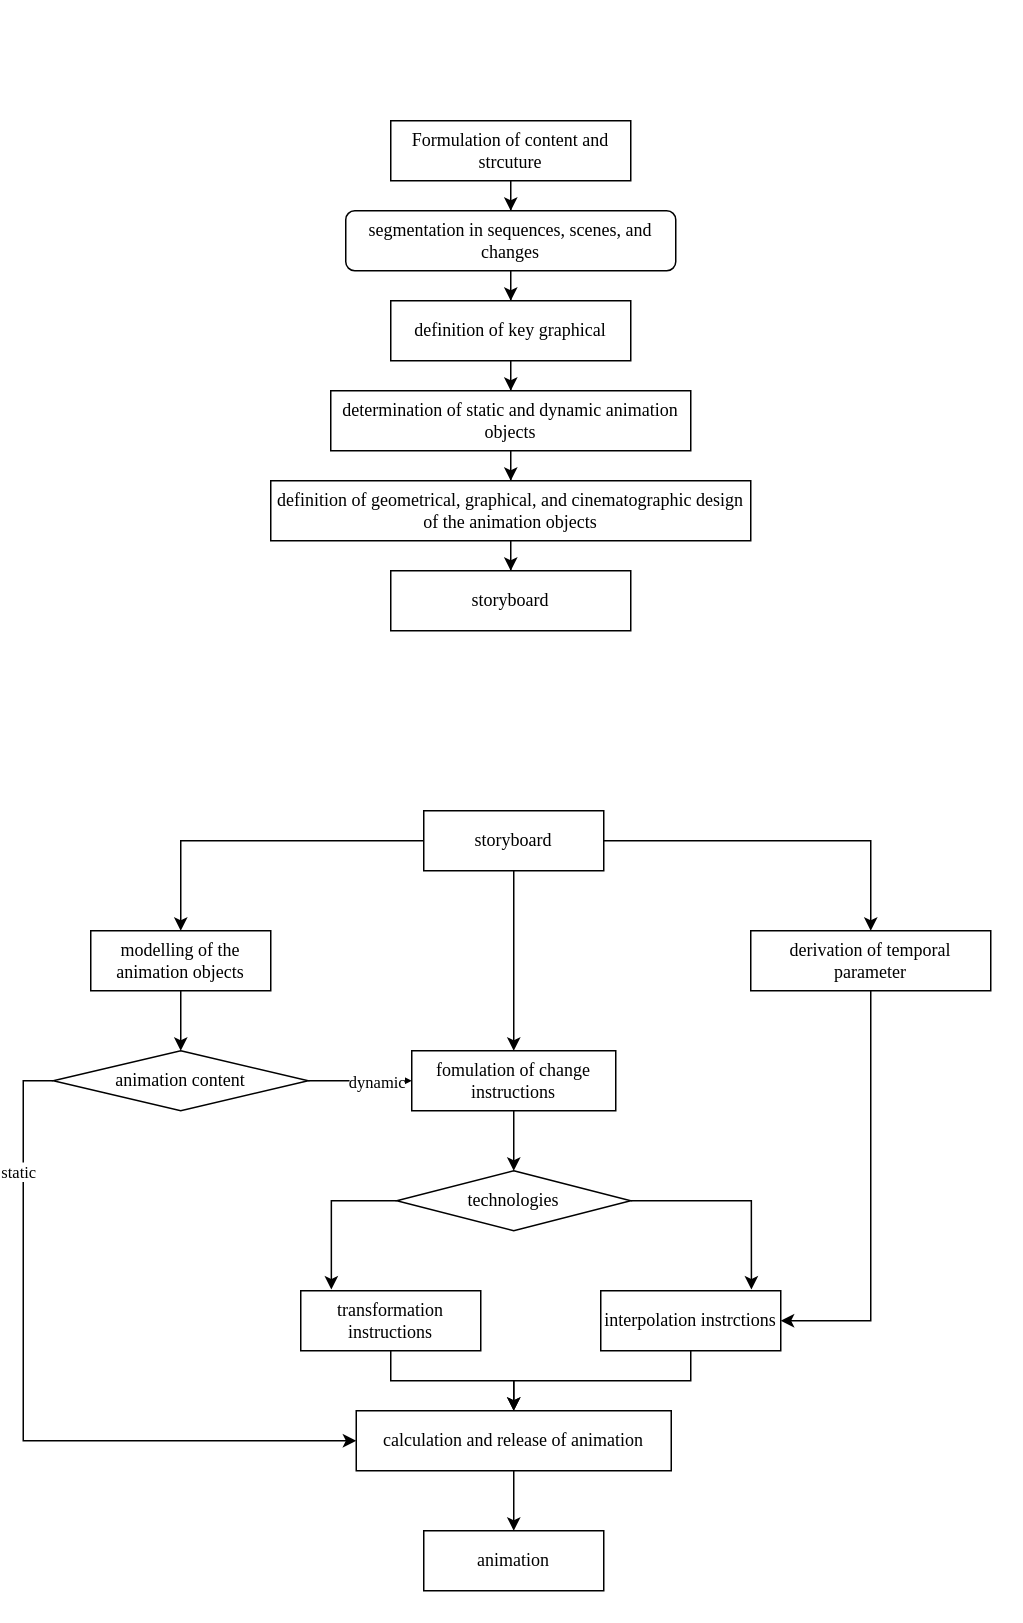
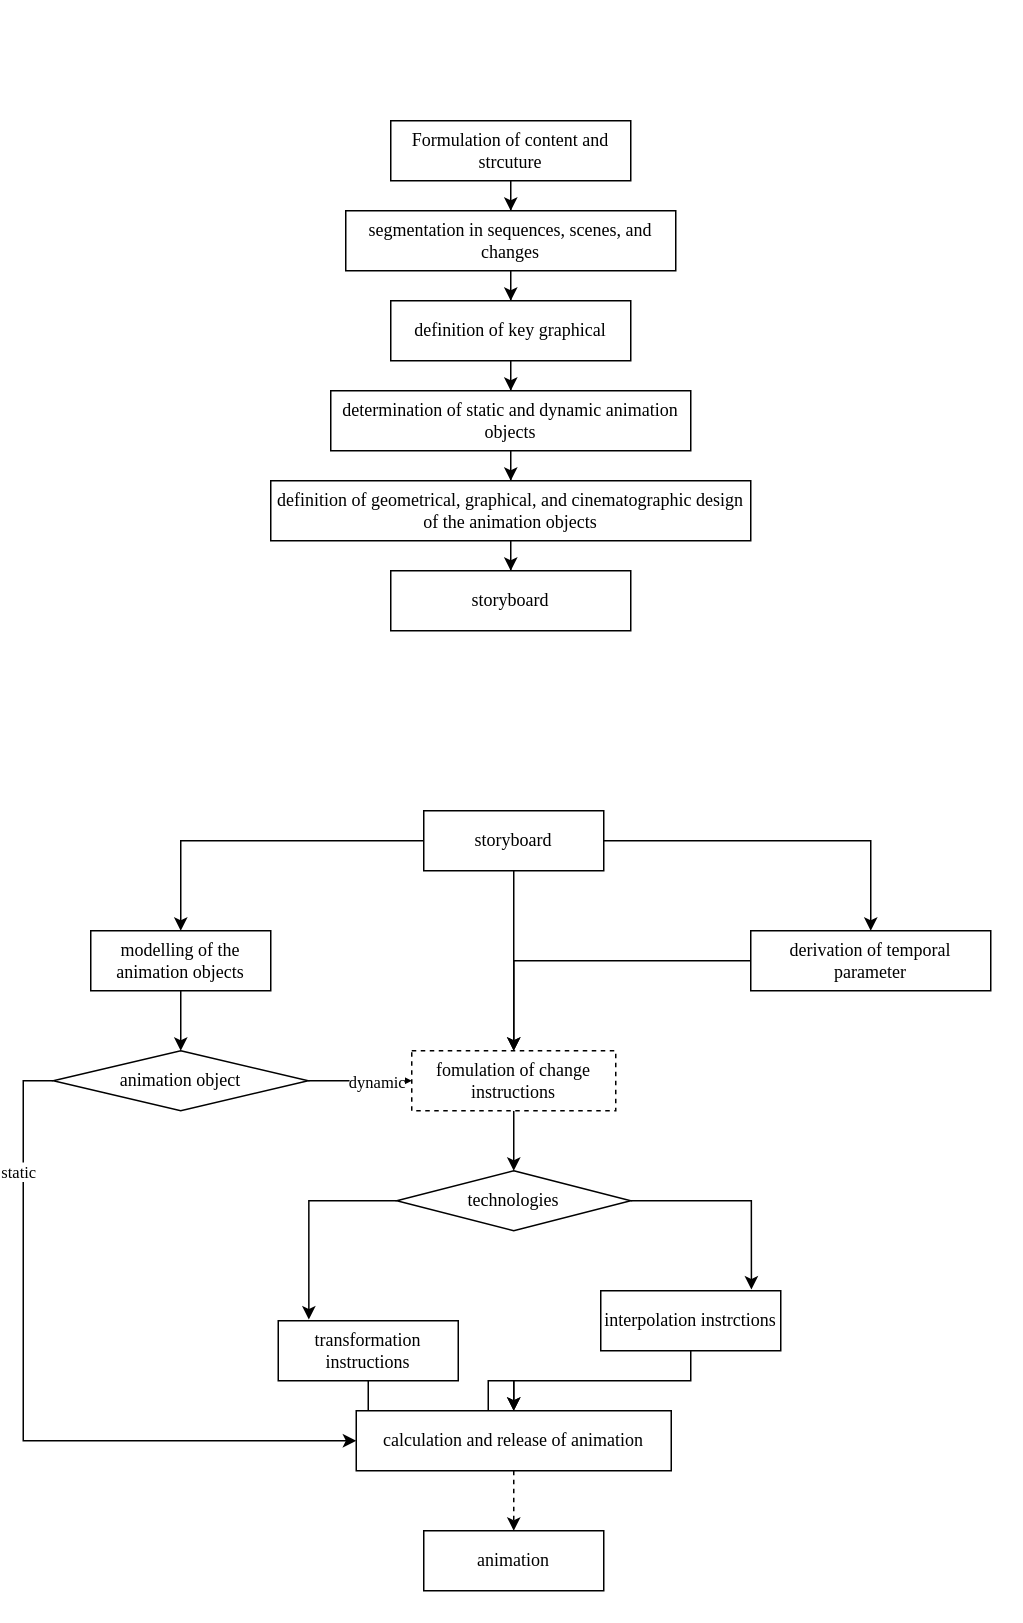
(511, 241) -> (511, 241)
(181, 1081) -> (181, 1081)
(514, 1081) -> (514, 1081)
(871, 1196) -> (634, 961)
(391, 1321) -> (368, 1351)
(514, 1495) -> (514, 1495)
